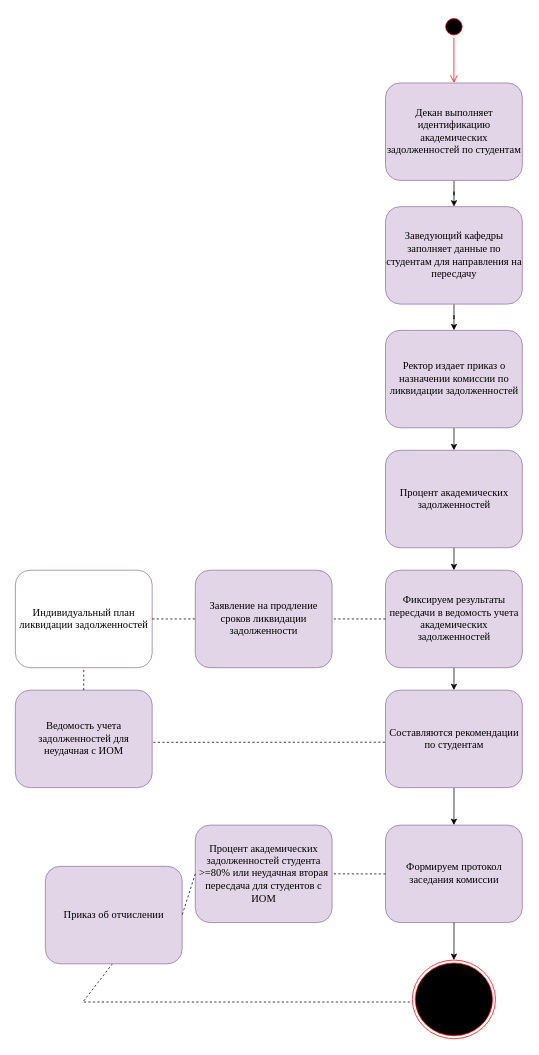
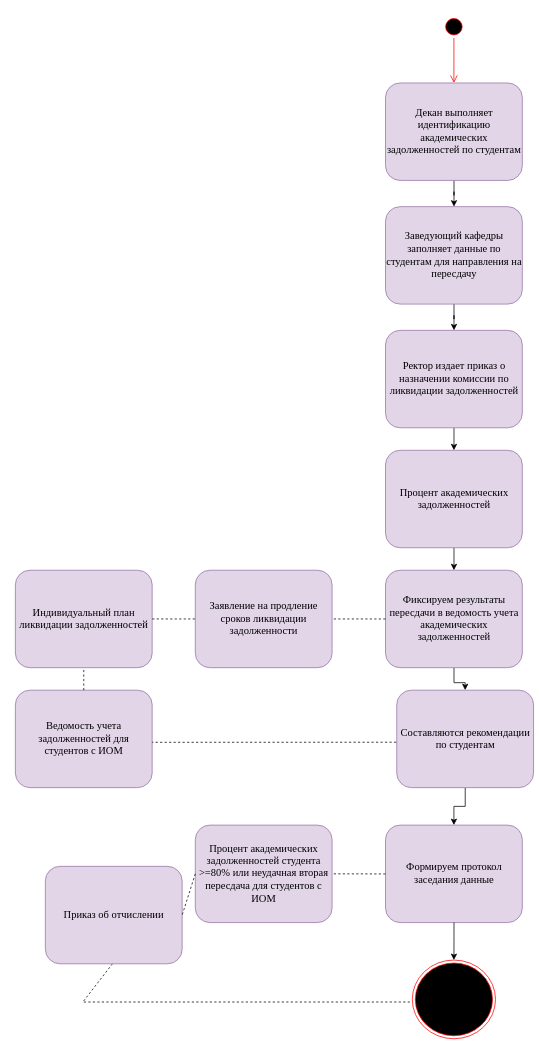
(84, 619) -> (84, 619)
(84, 739) -> (84, 739)
(454, 739) -> (465, 739)
(455, 874) -> (455, 874)
